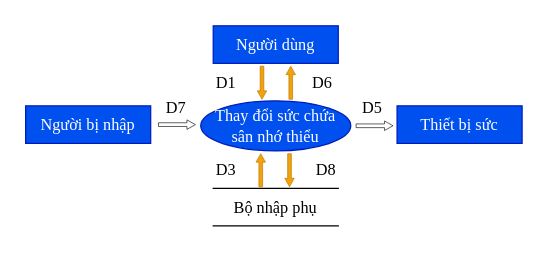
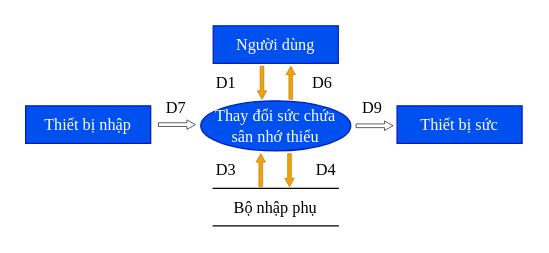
(373, 107) -> (373, 107)
(88, 124) -> (88, 124)
(326, 169) -> (326, 169)
